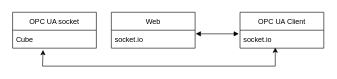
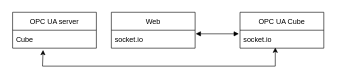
(54, 22) -> (54, 22)
(282, 22) -> (282, 22)
